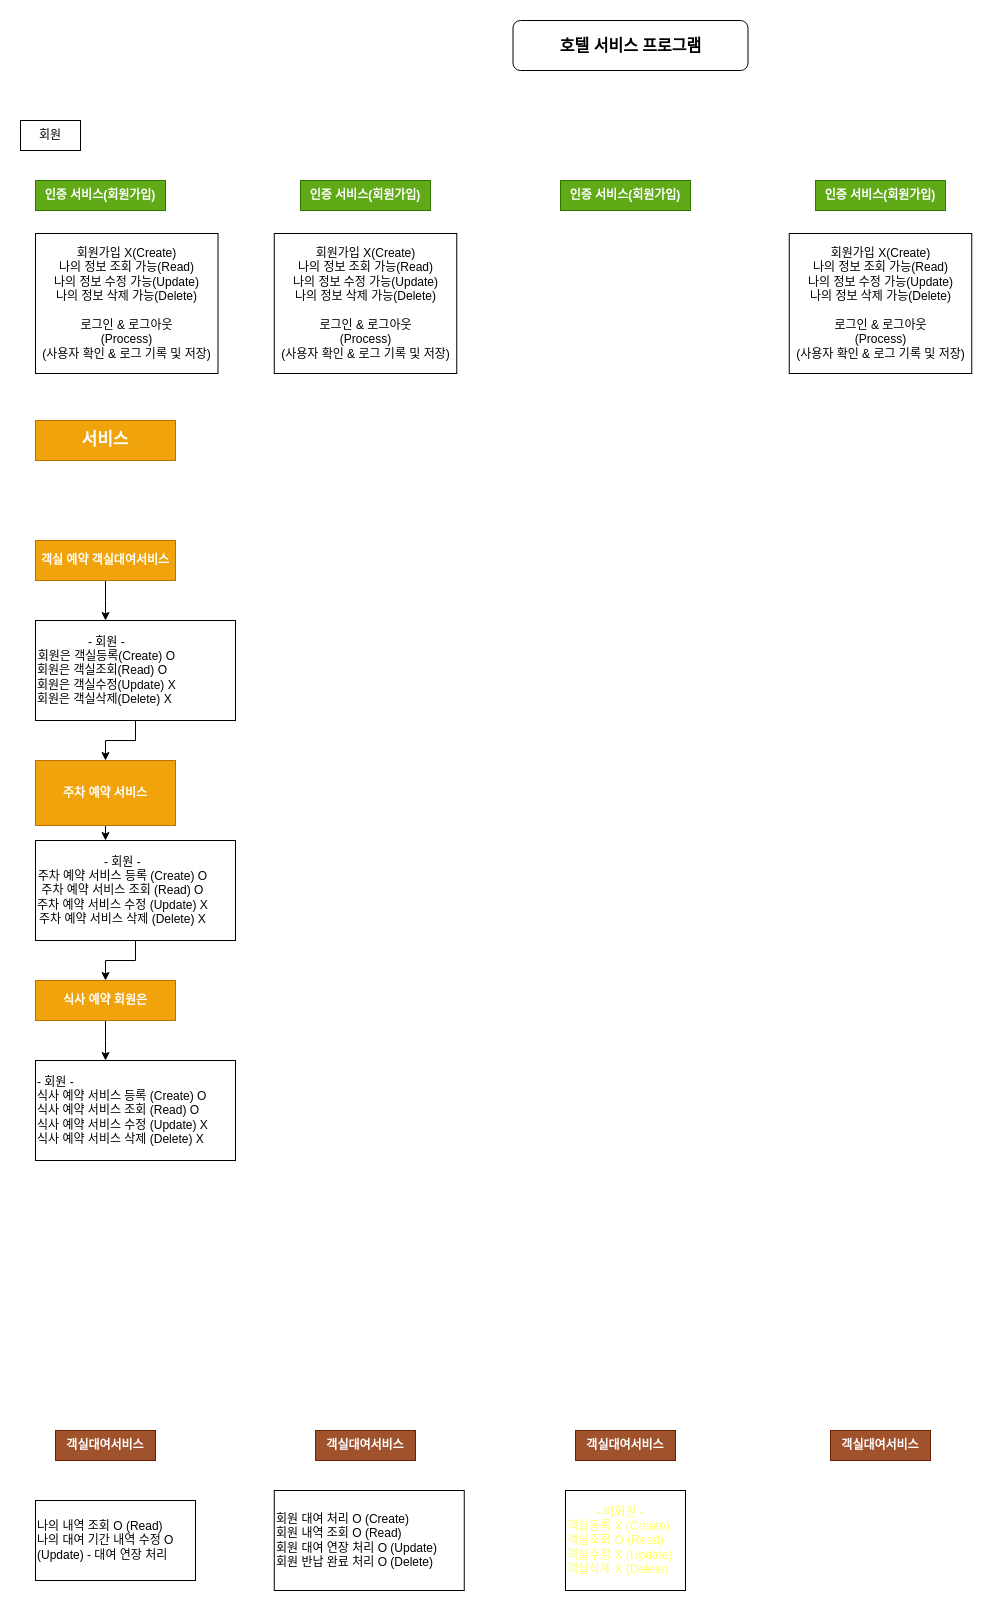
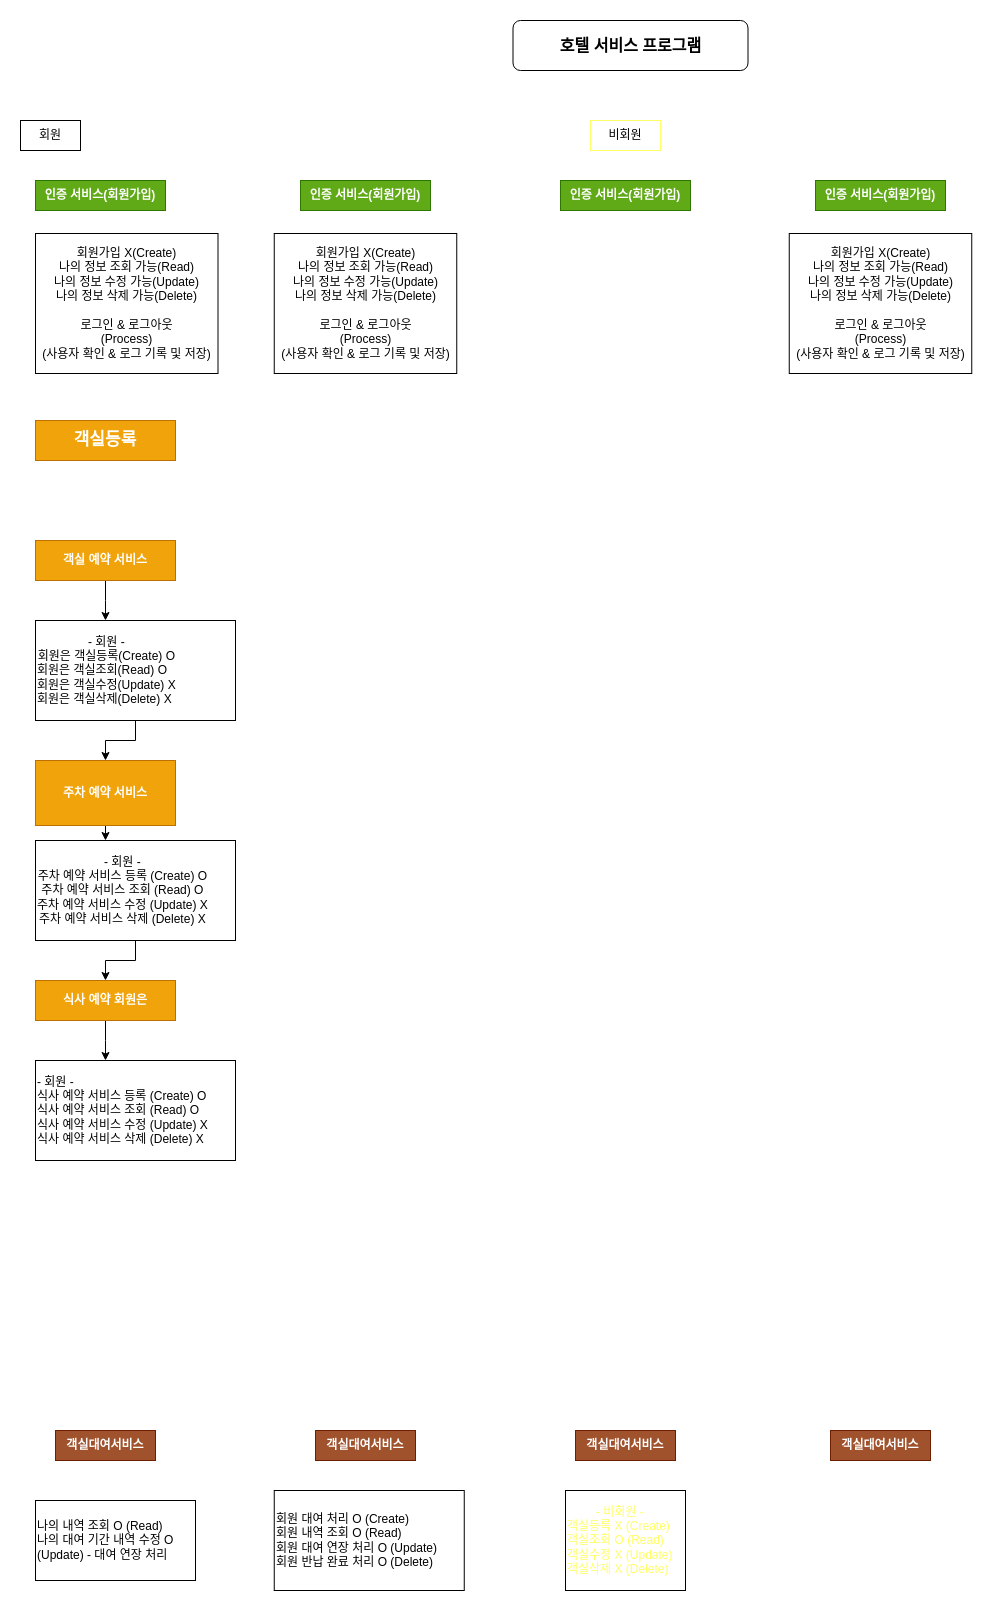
none -> (626, 136)
(106, 441) -> (106, 441)
(106, 561) -> (106, 561)
